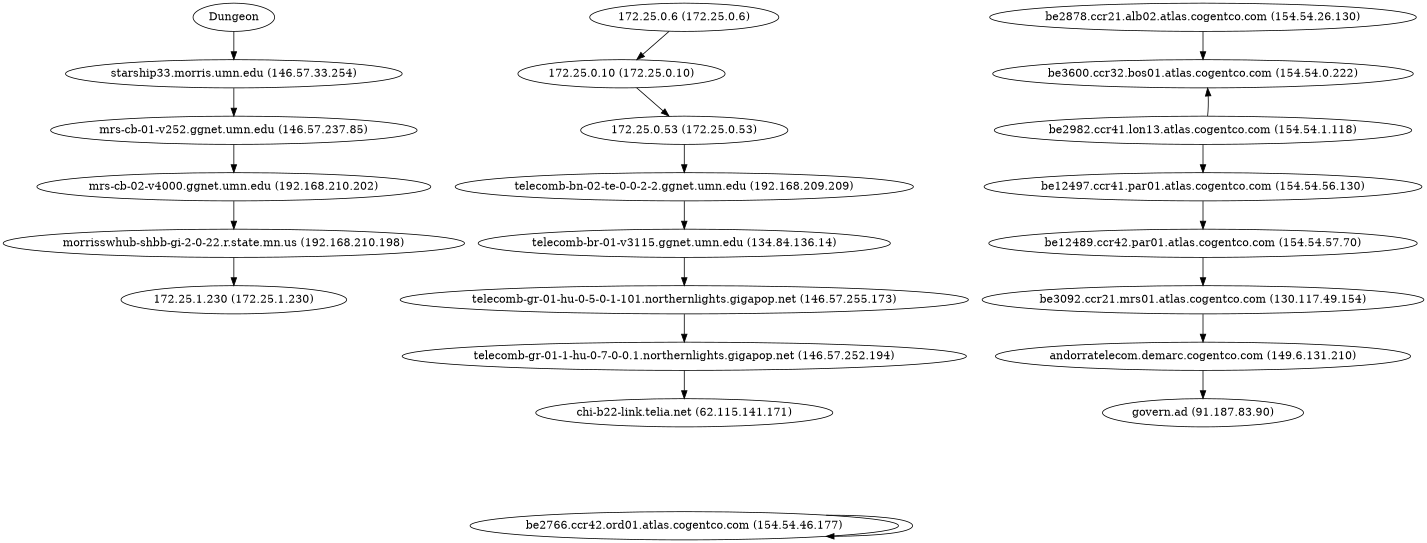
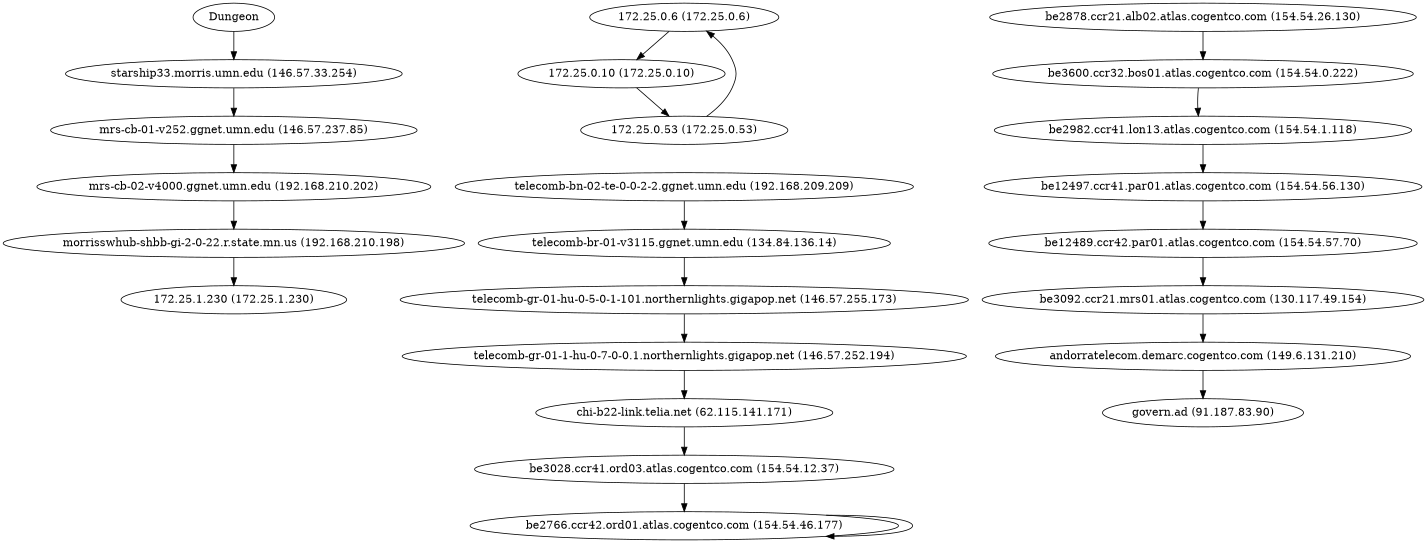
(1208, 106) -> (1198, 98)
(684, 155) -> (736, 78)
none -> (684, 469)
